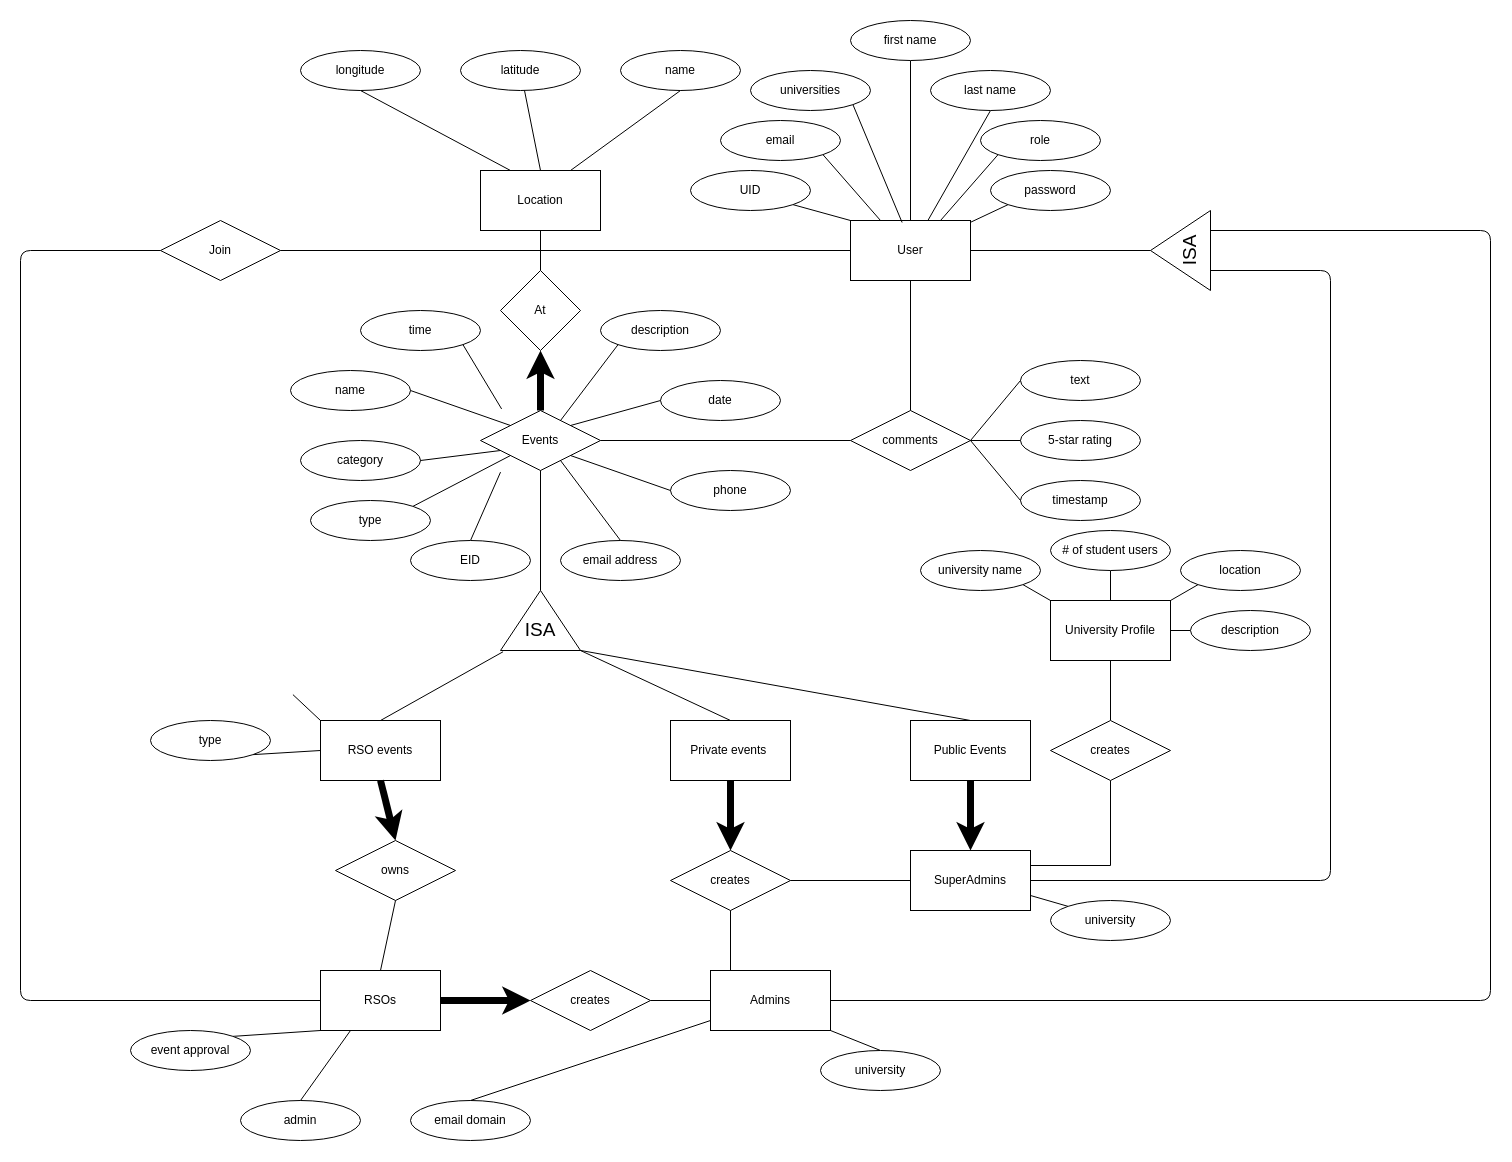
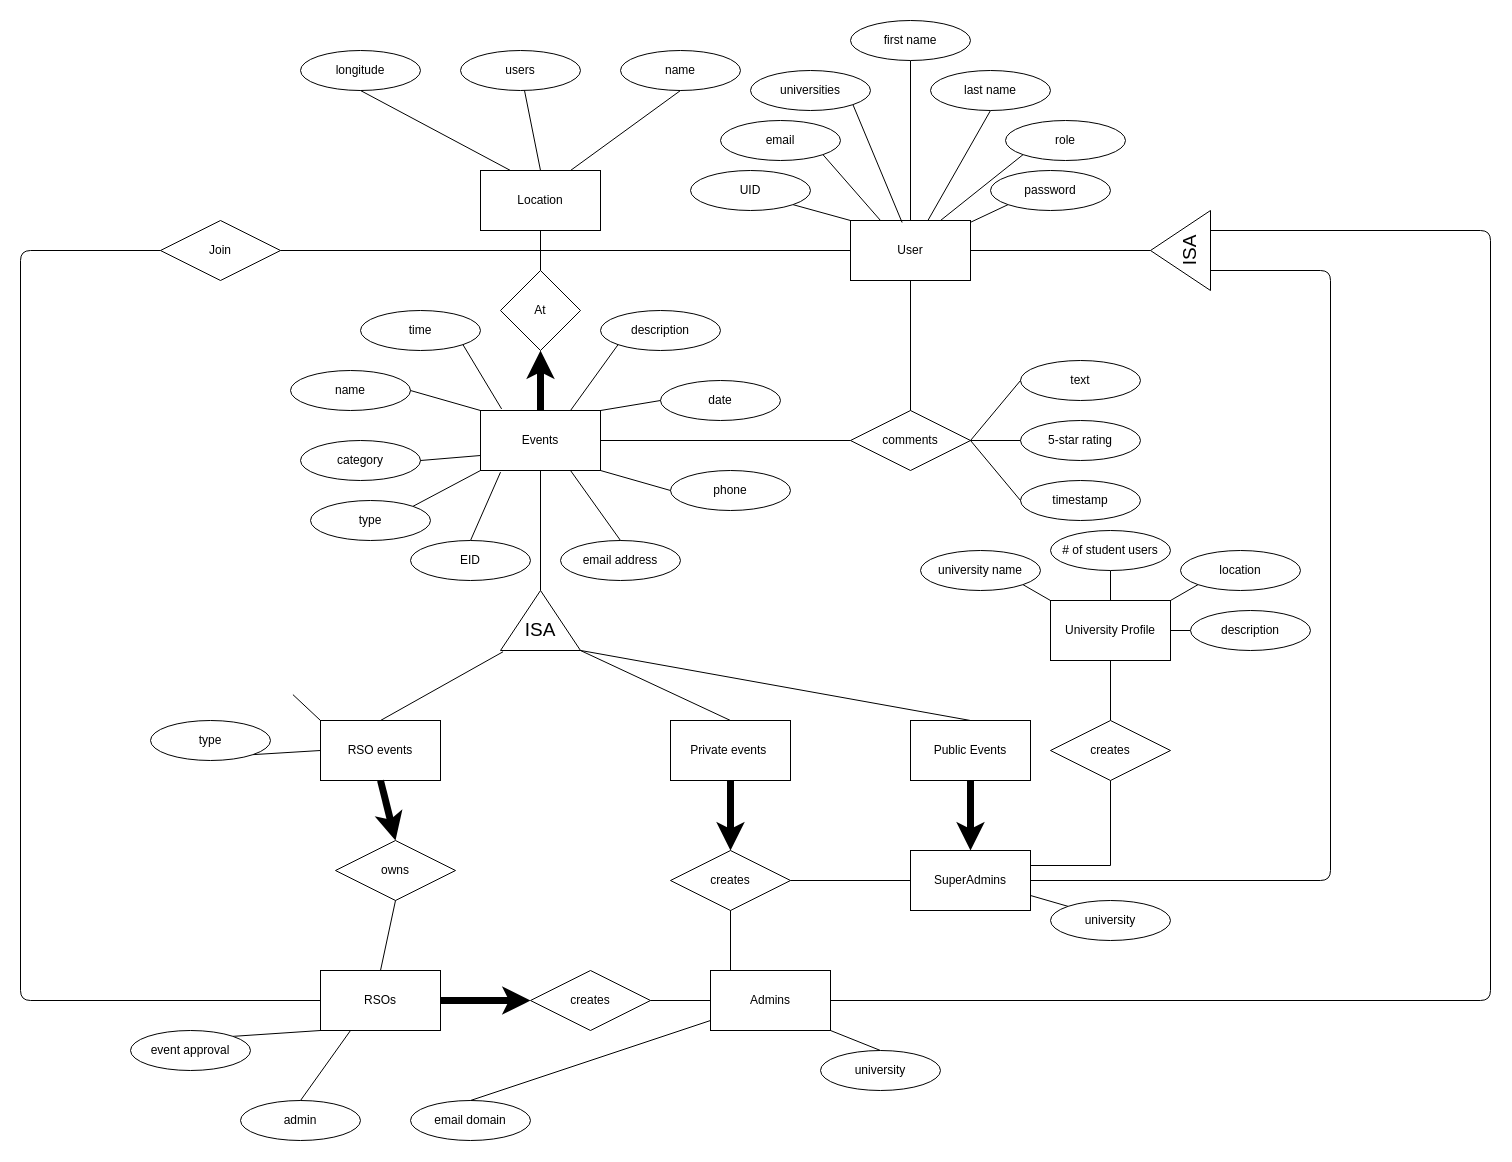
(521, 71) -> (521, 71)
(1041, 141) -> (1066, 141)
(541, 441) -> (541, 441)
